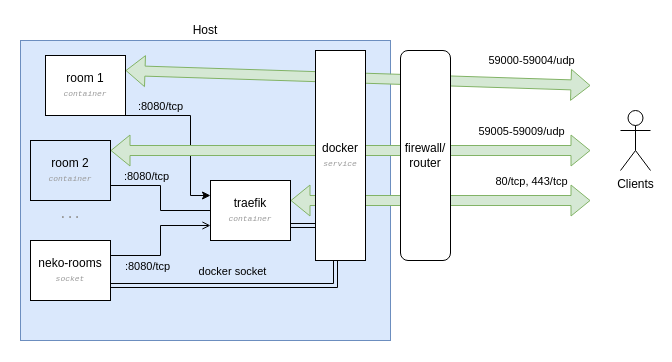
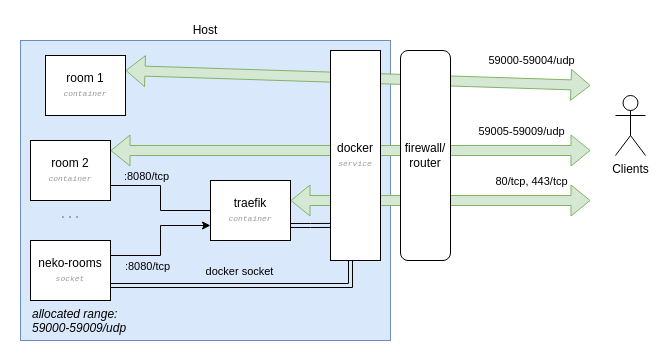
(191, 129) -> none
(636, 141) -> (631, 126)
(341, 156) -> (356, 156)
(71, 171) -> (71, 171)
(203, 226) -> (202, 226)
none -> (91, 321)
